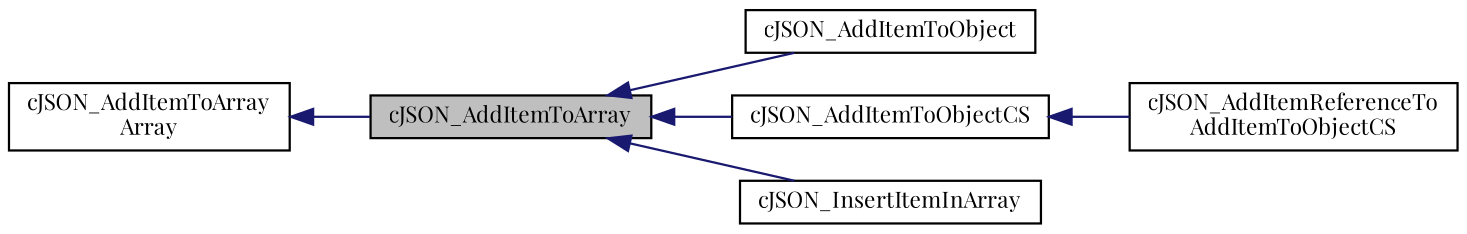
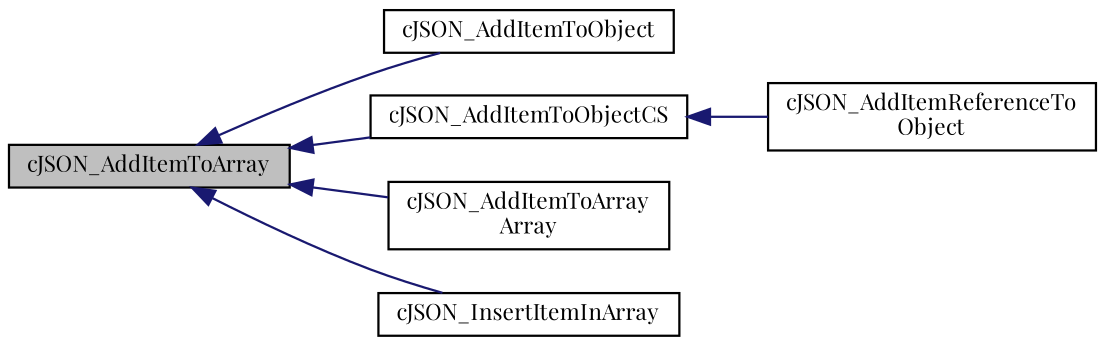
(342, 117) -> (350, 192)
(1294, 117) -> (932, 117)
